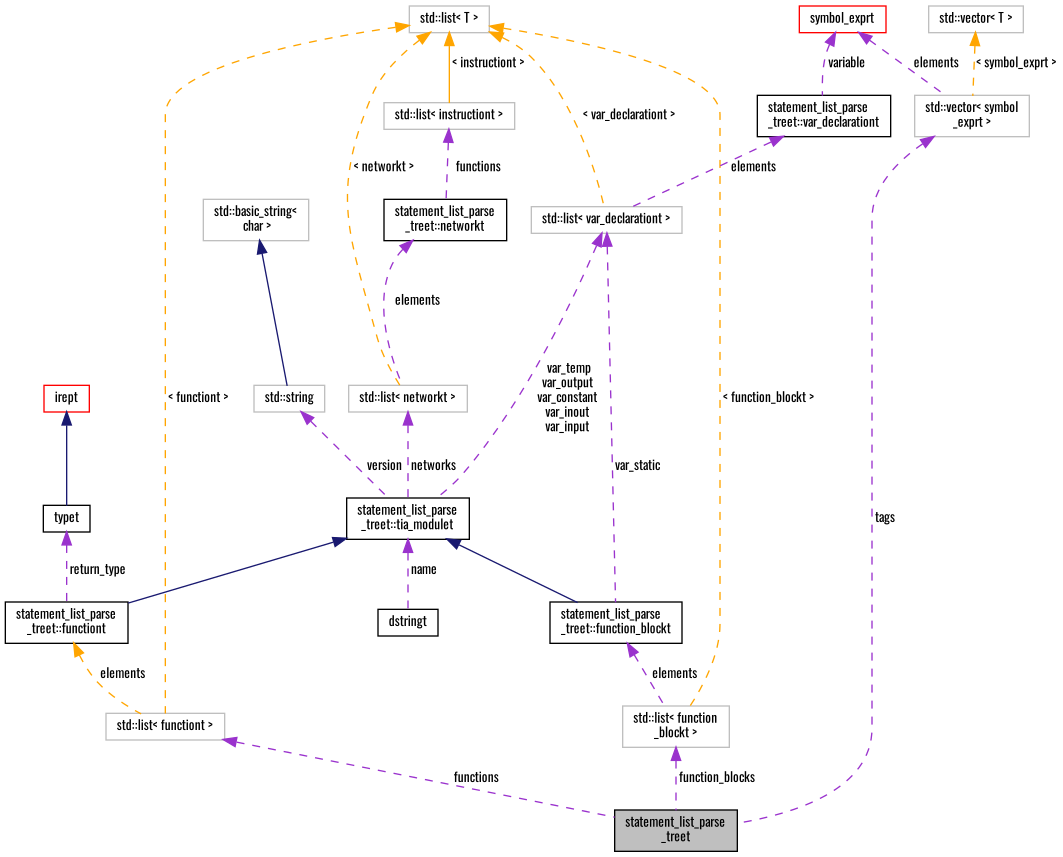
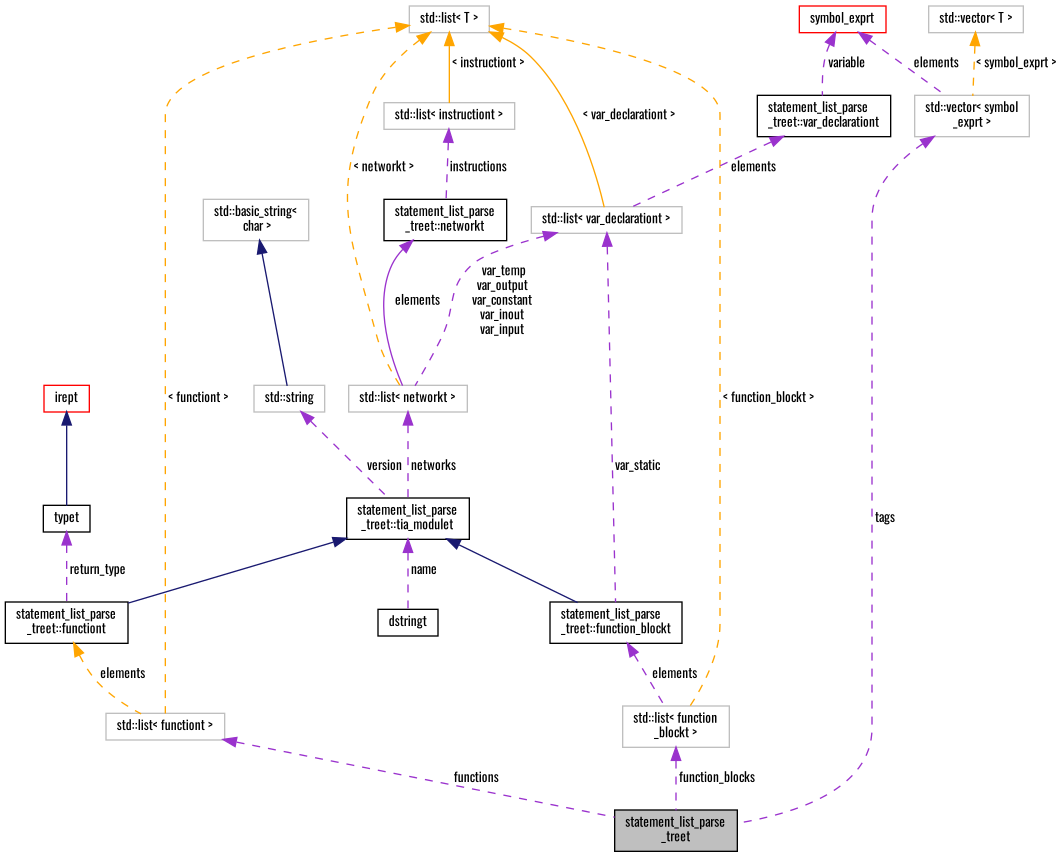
(570, 112) -> (570, 112)
(477, 168) -> (477, 168)
(384, 317) -> (384, 317)
(528, 380) -> (456, 288)
